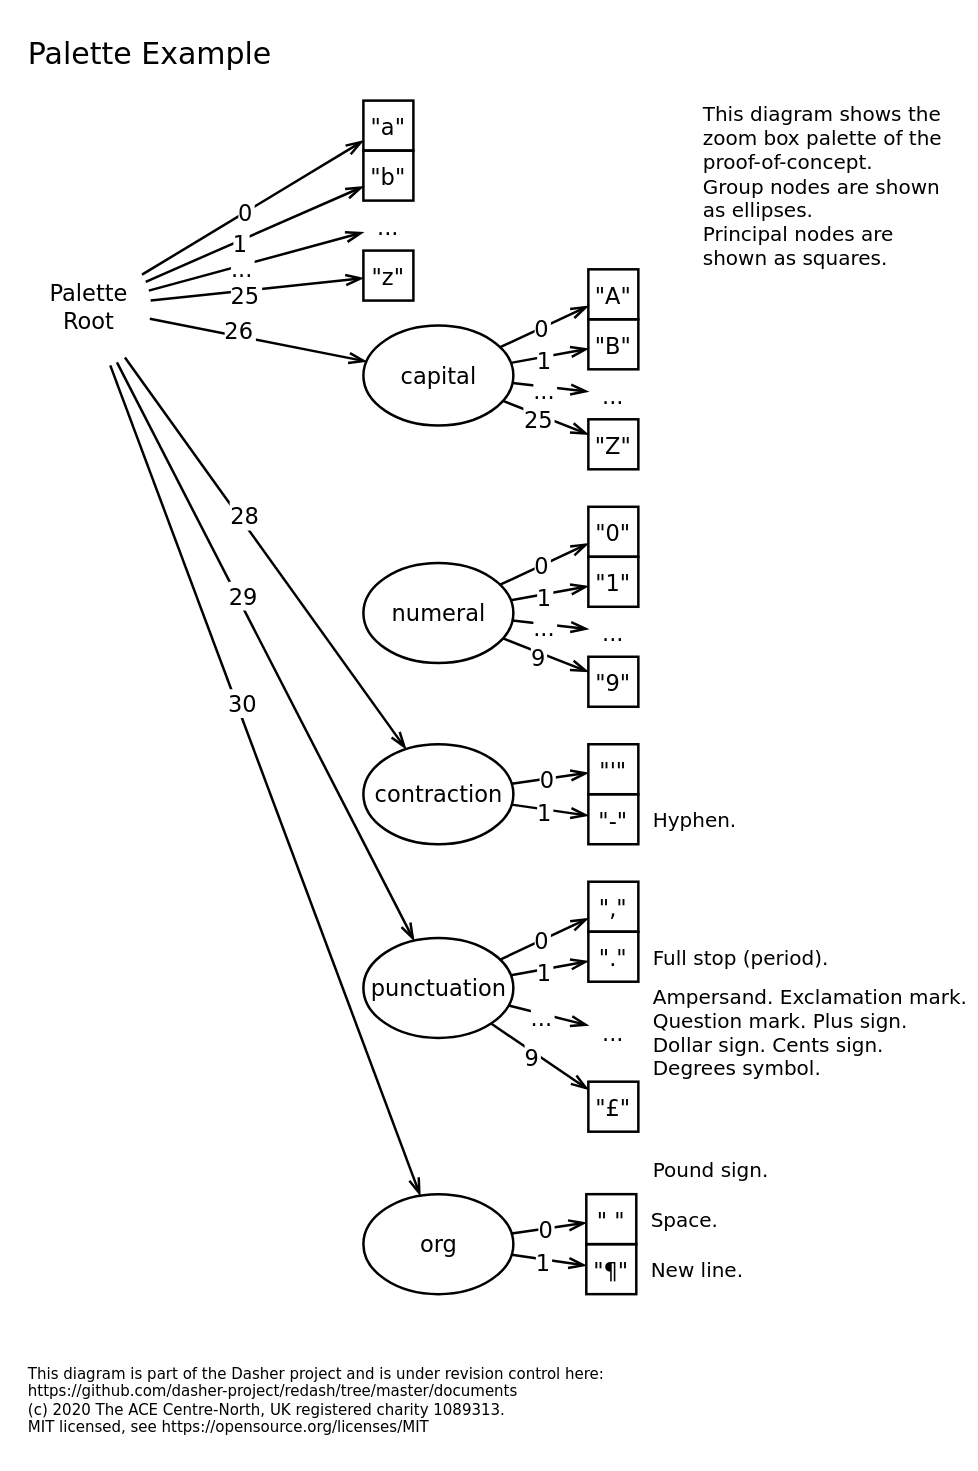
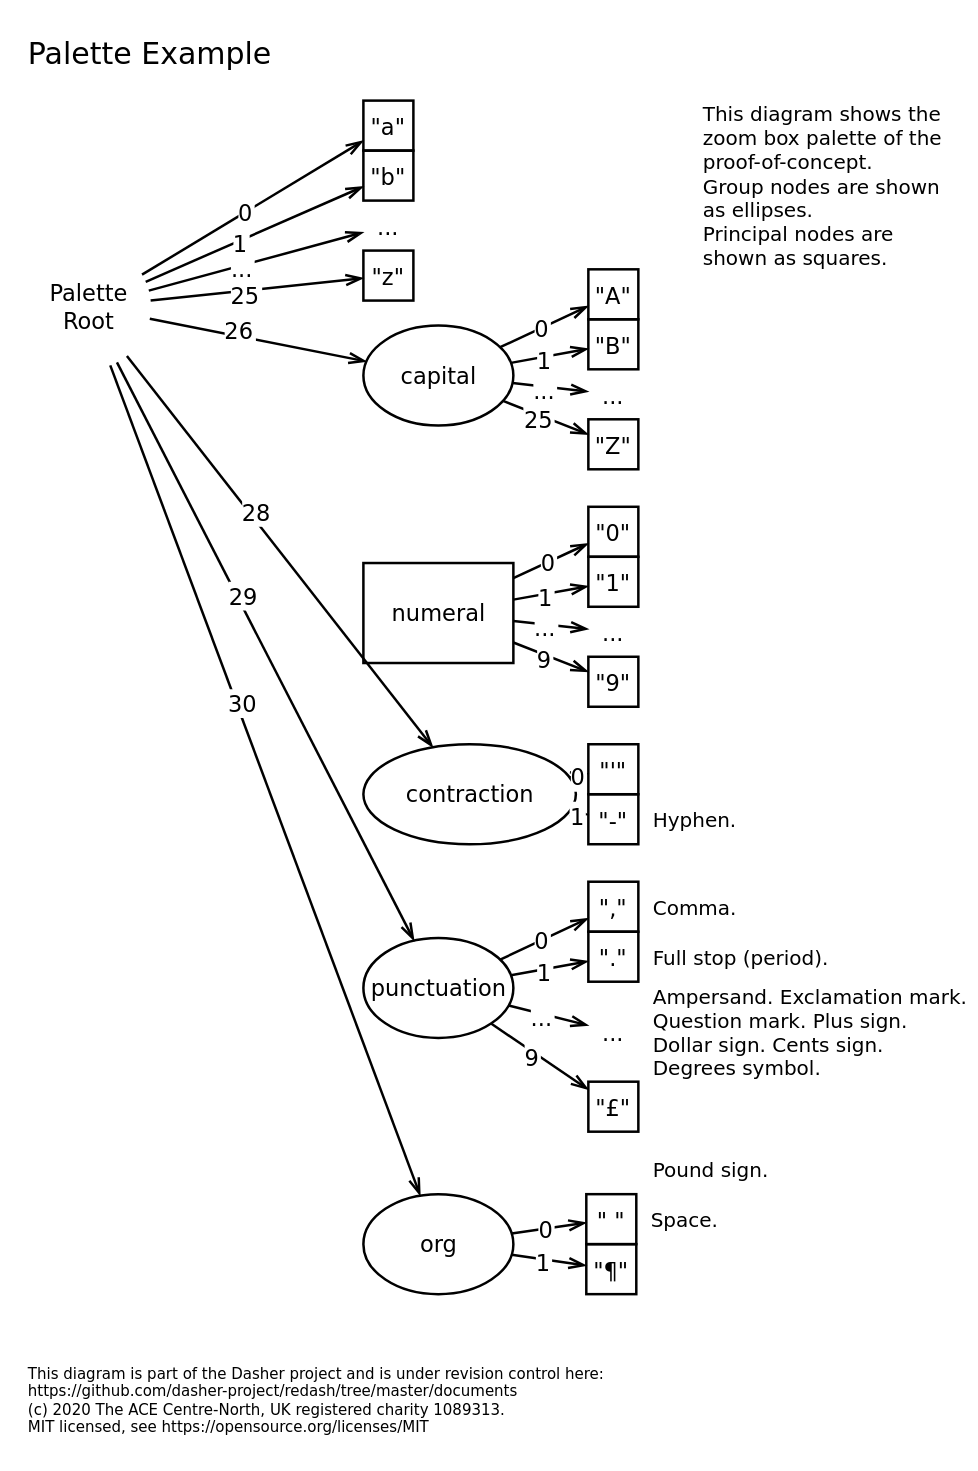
(438, 613) -> (438, 613)
(438, 794) -> (469, 794)
none -> (726, 907)
(724, 1269) -> none
